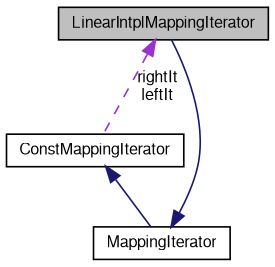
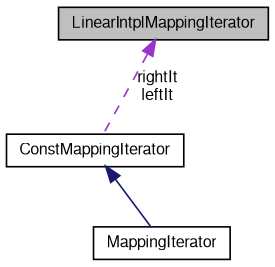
(199, 126) -> none
